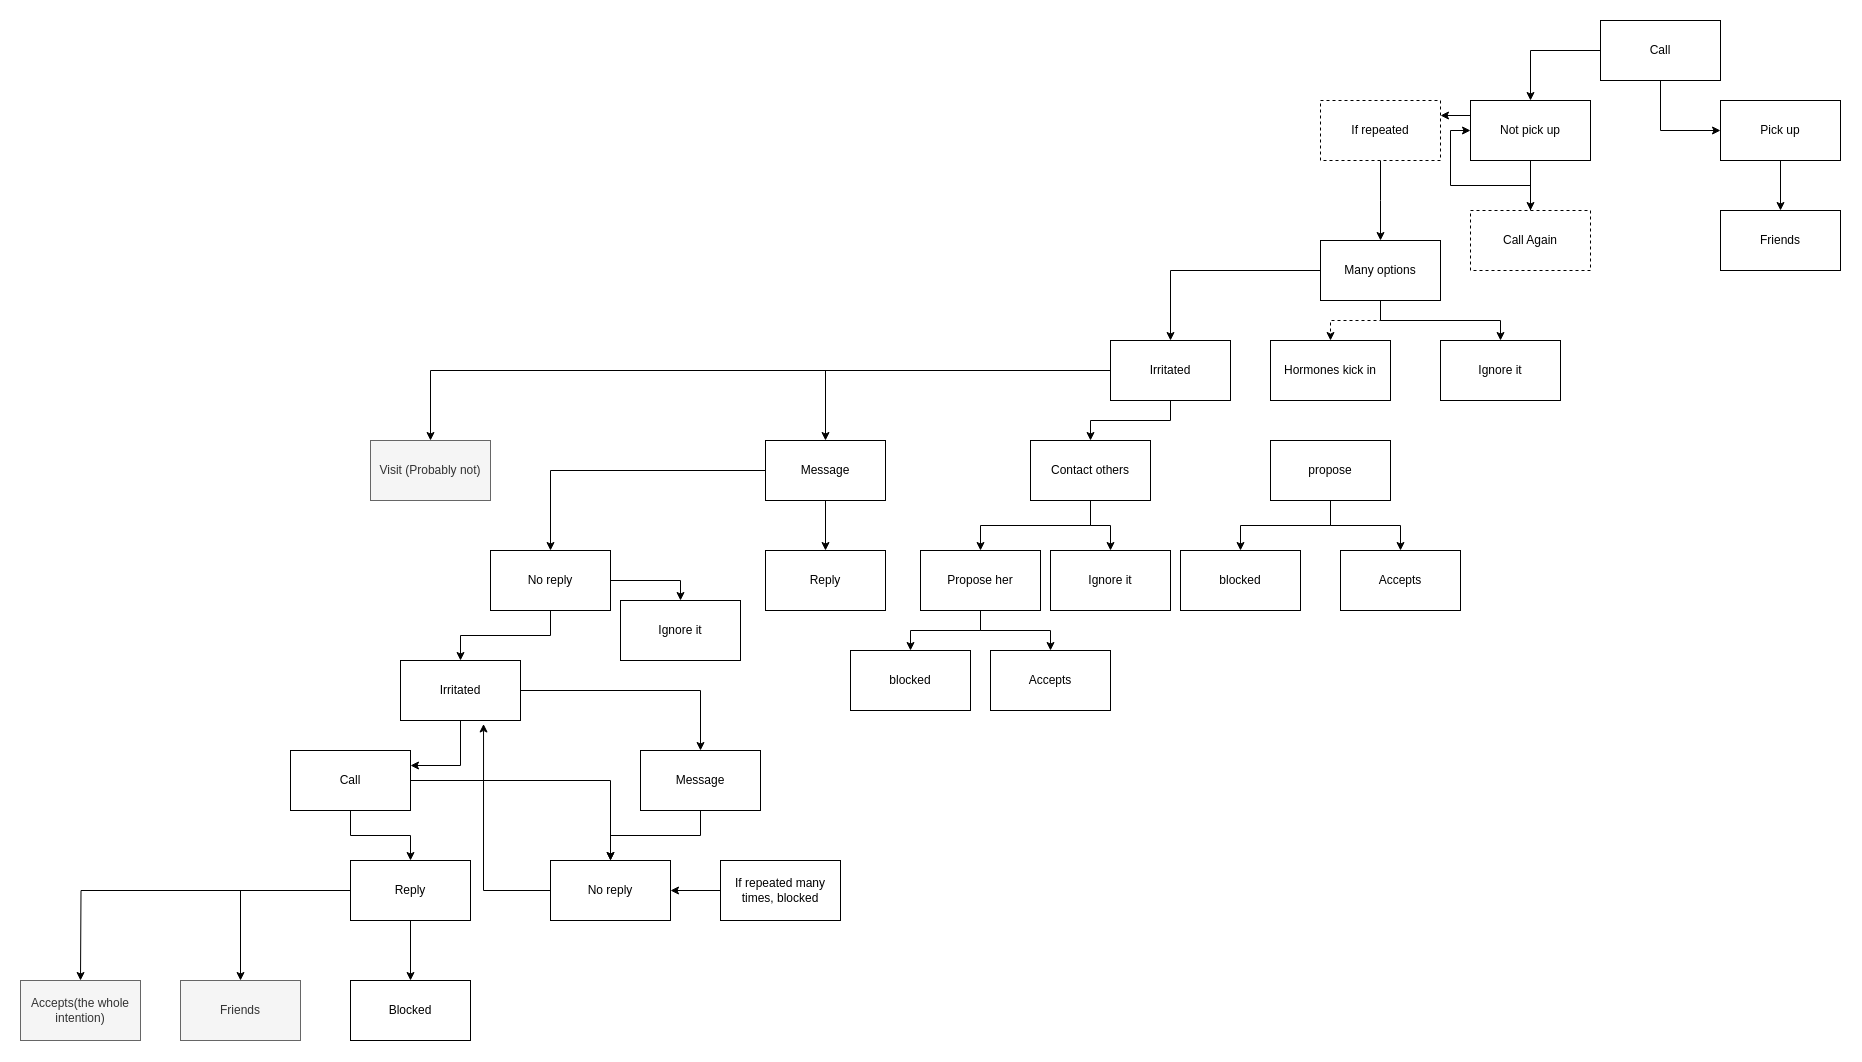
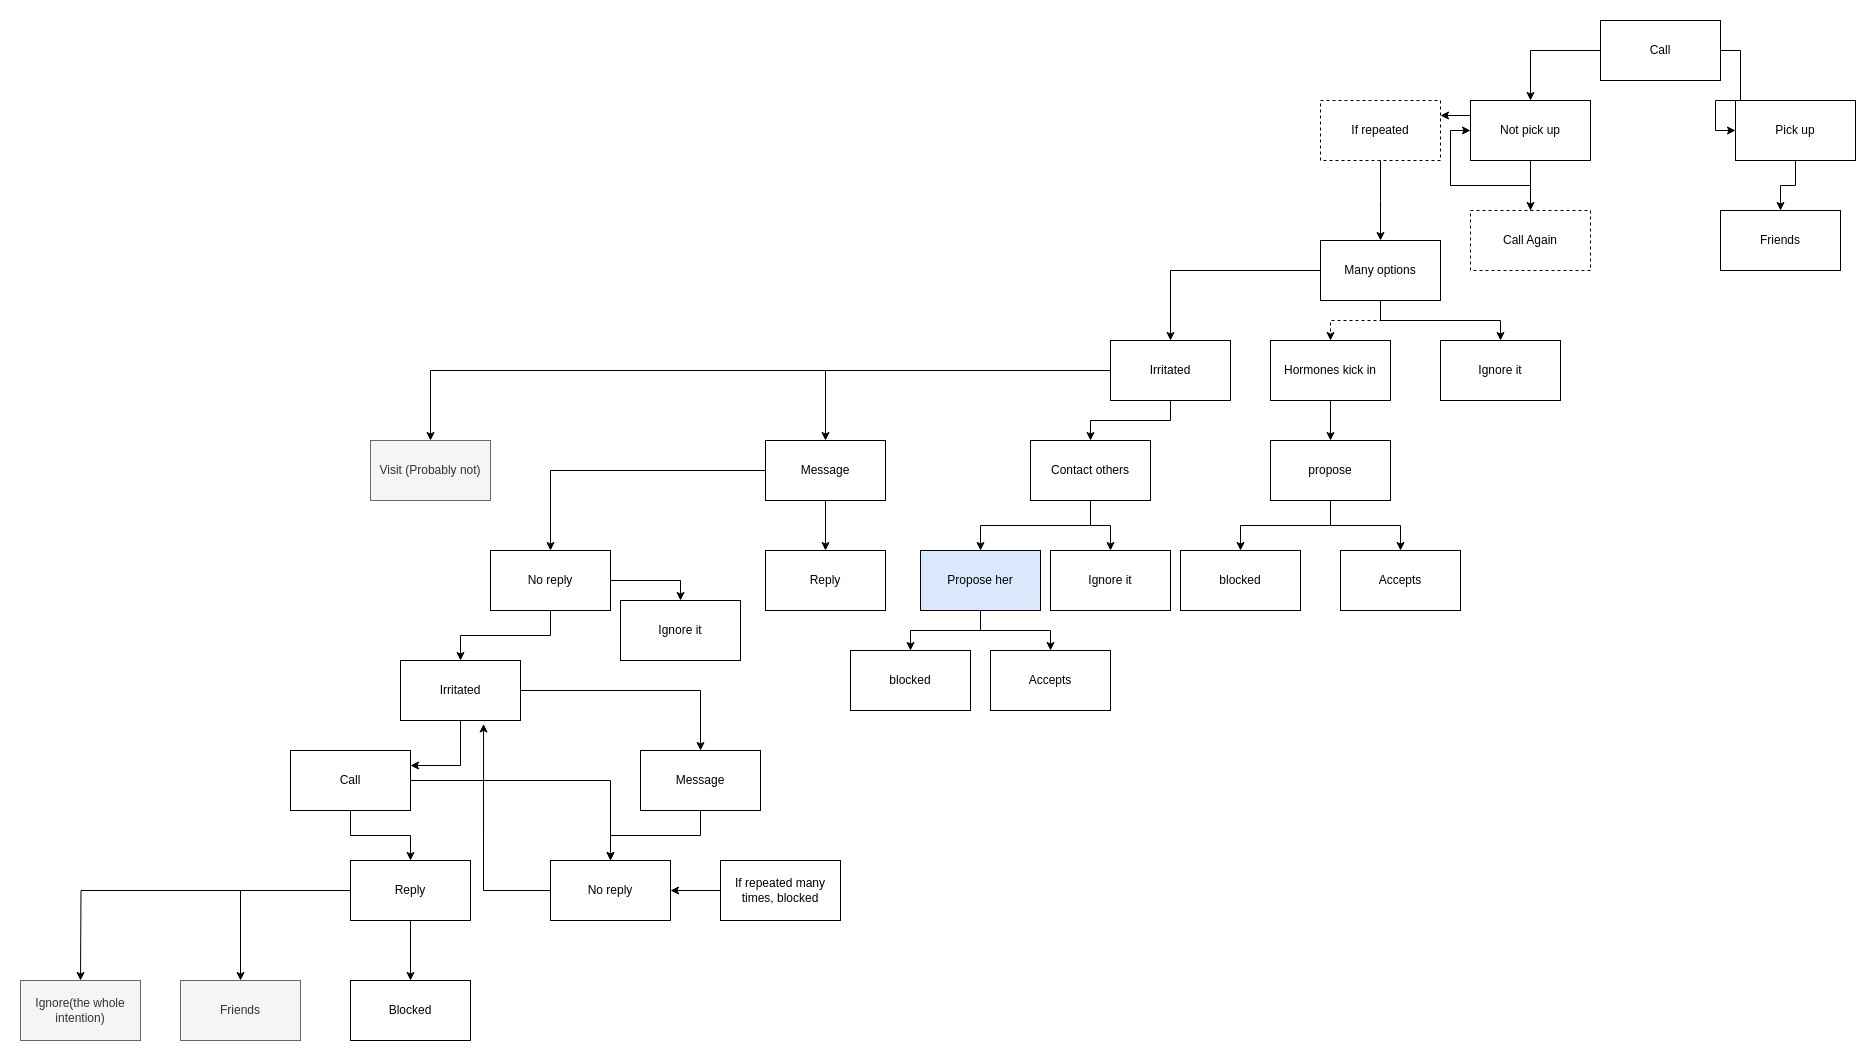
(1781, 131) -> (1796, 131)
none -> (1331, 417)
(981, 581) -> (981, 581)
(81, 1011) -> (81, 1011)
